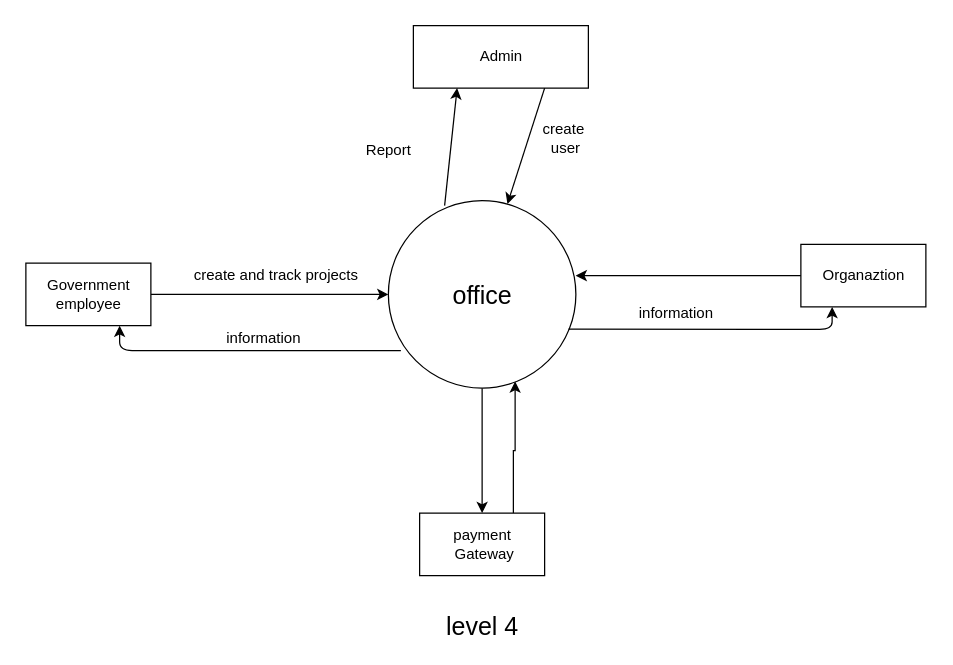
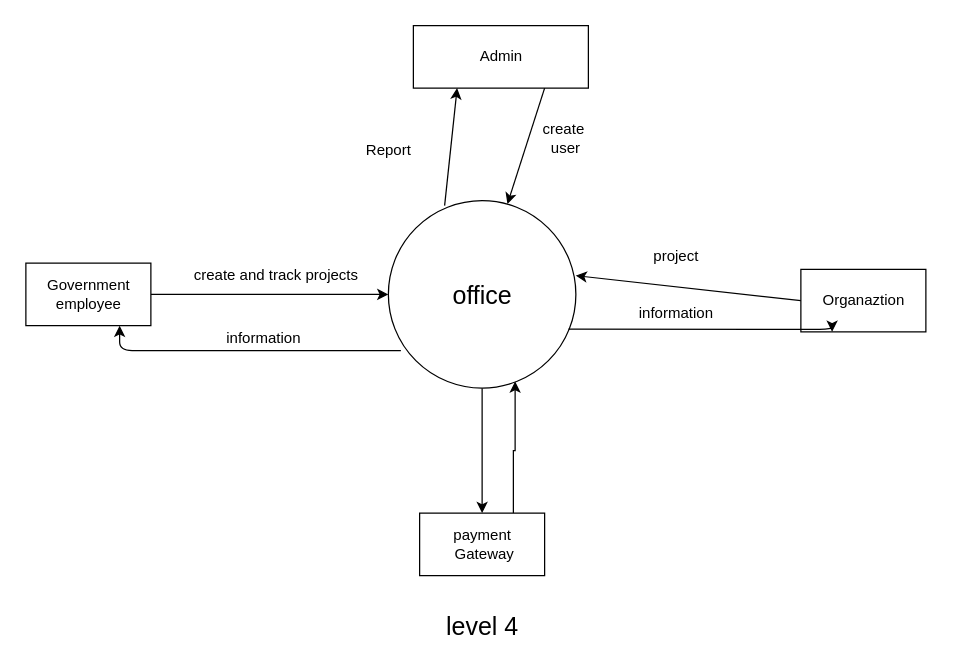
none -> (676, 257)
(863, 276) -> (863, 301)
